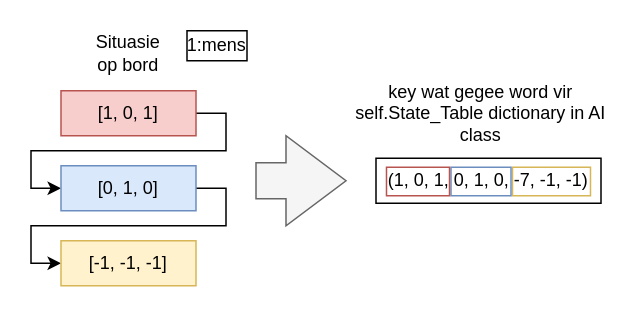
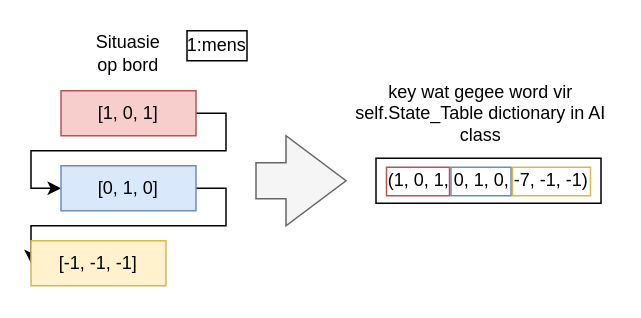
(128, 263) -> (98, 263)
